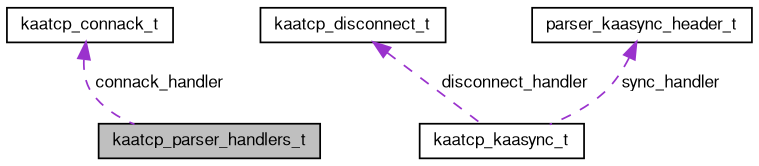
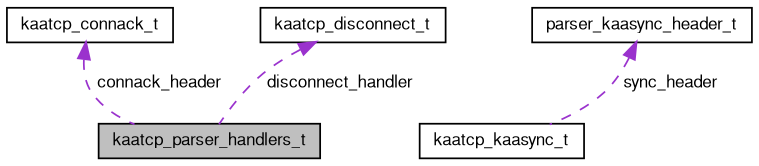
(157, 83) -> (157, 83)
(669, 83) -> (669, 83)
(435, 89) -> (255, 81)
